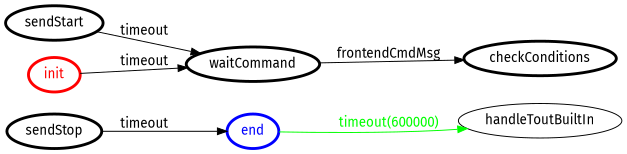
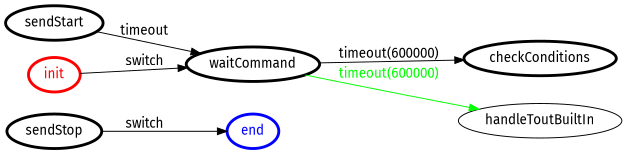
(389, 54) -> (389, 54)
(145, 62) -> (145, 62)
(145, 124) -> (145, 124)
(368, 132) -> (387, 91)
